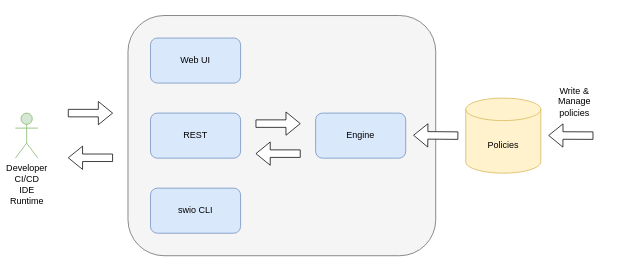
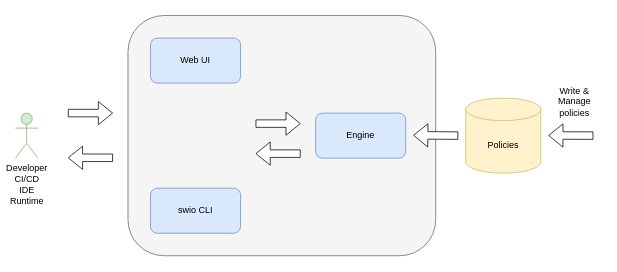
(195, 135) -> none
